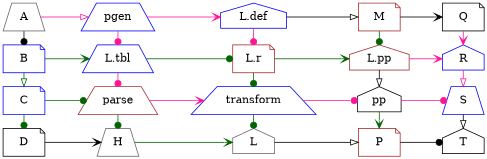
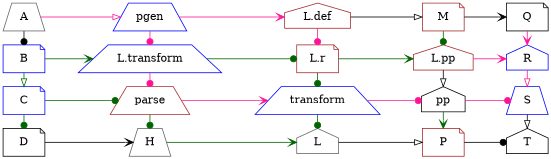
(254, 17) -> (318, 17)
(118, 59) -> (150, 59)
